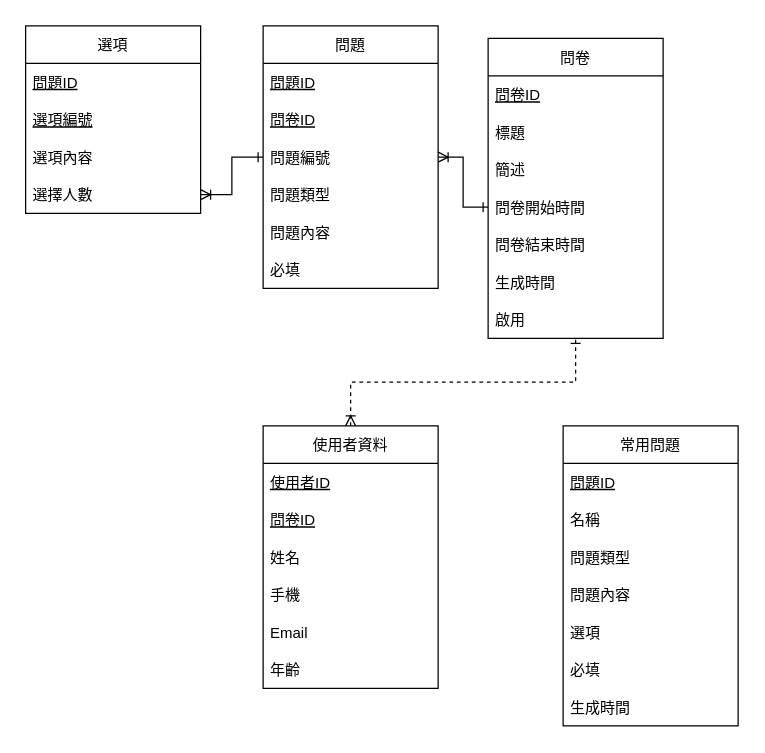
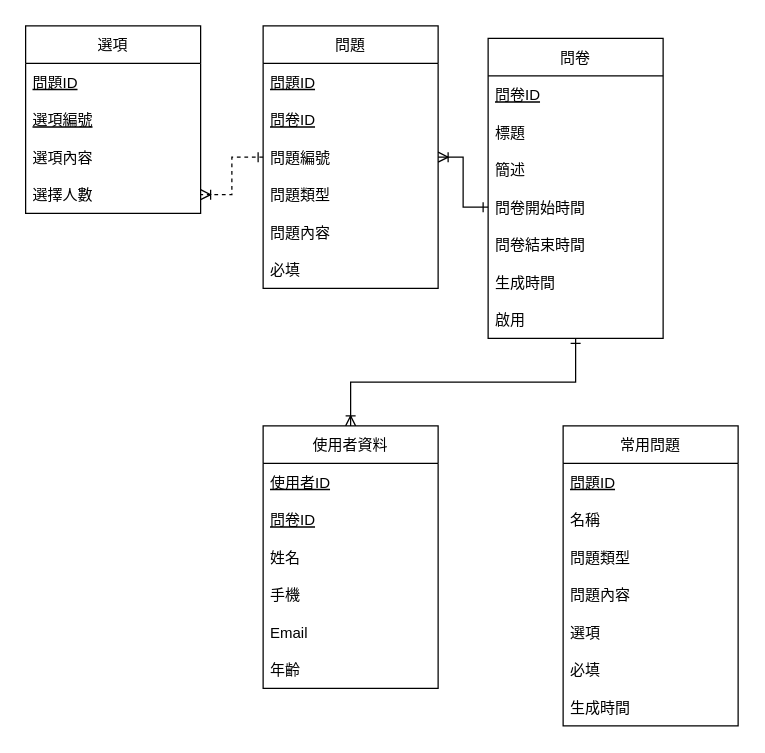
(232, 177) -> (232, 177)
(463, 382) -> (463, 382)
